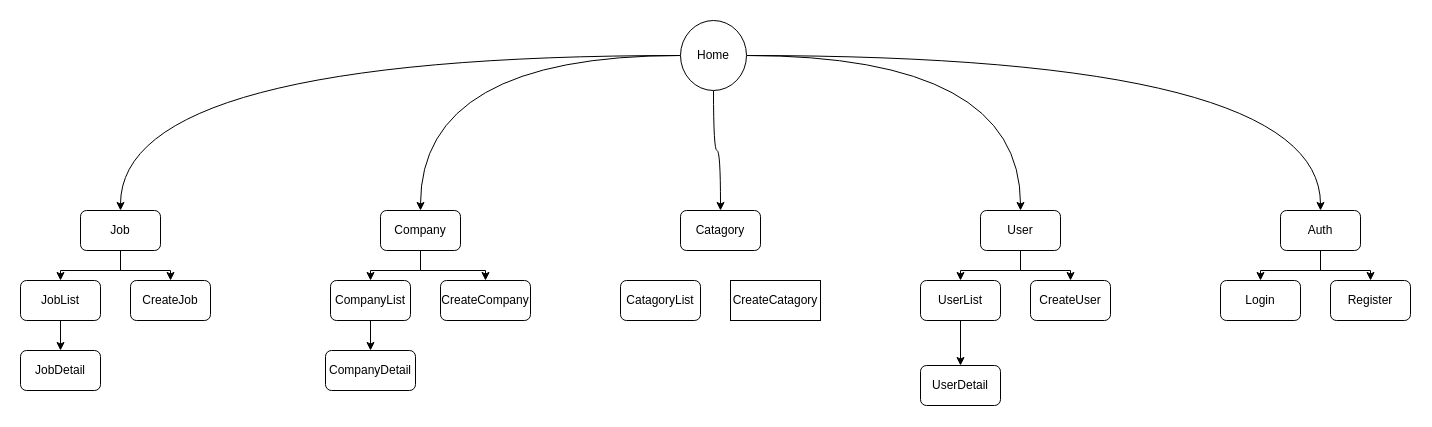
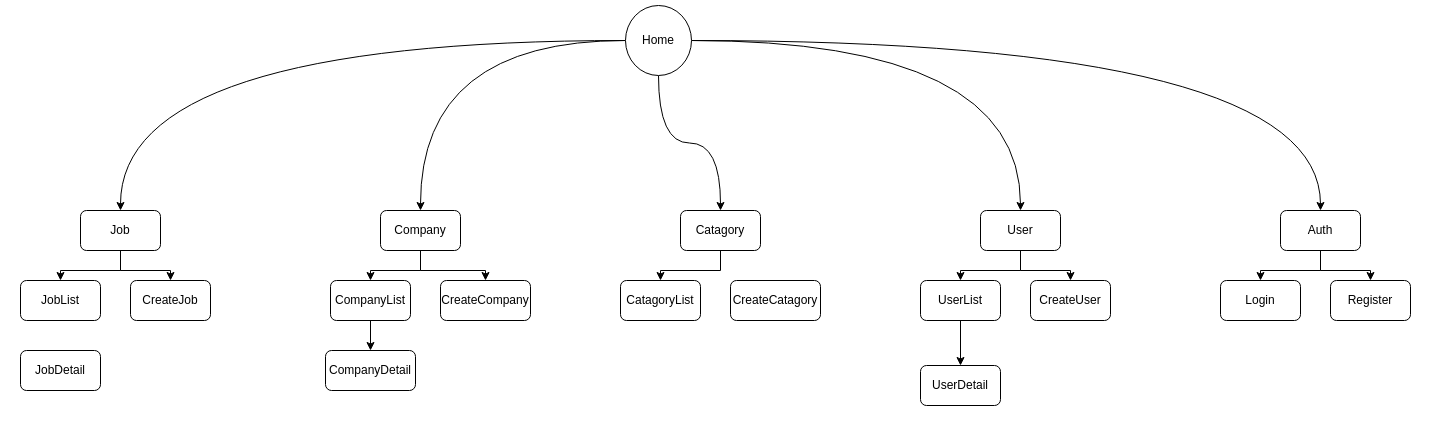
(714, 56) -> (659, 41)
none -> (700, 271)
(776, 301) -> (776, 301)
(61, 340) -> none
